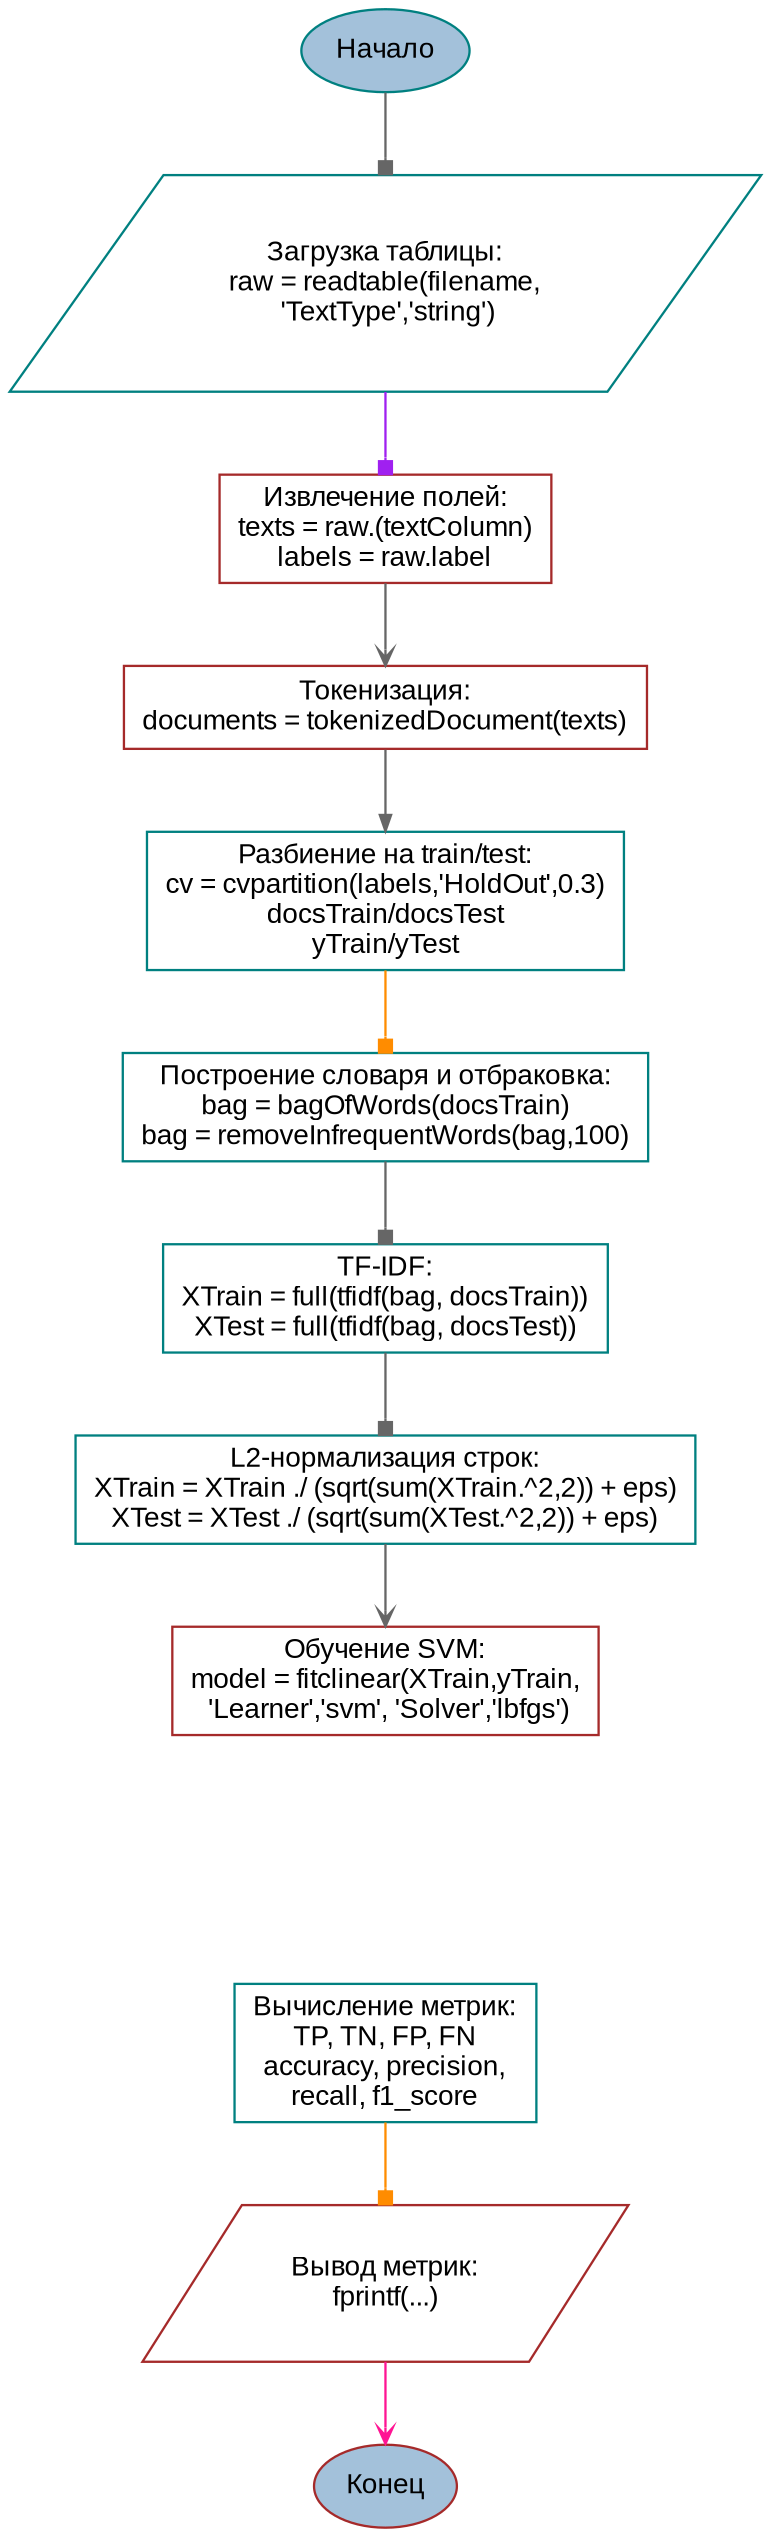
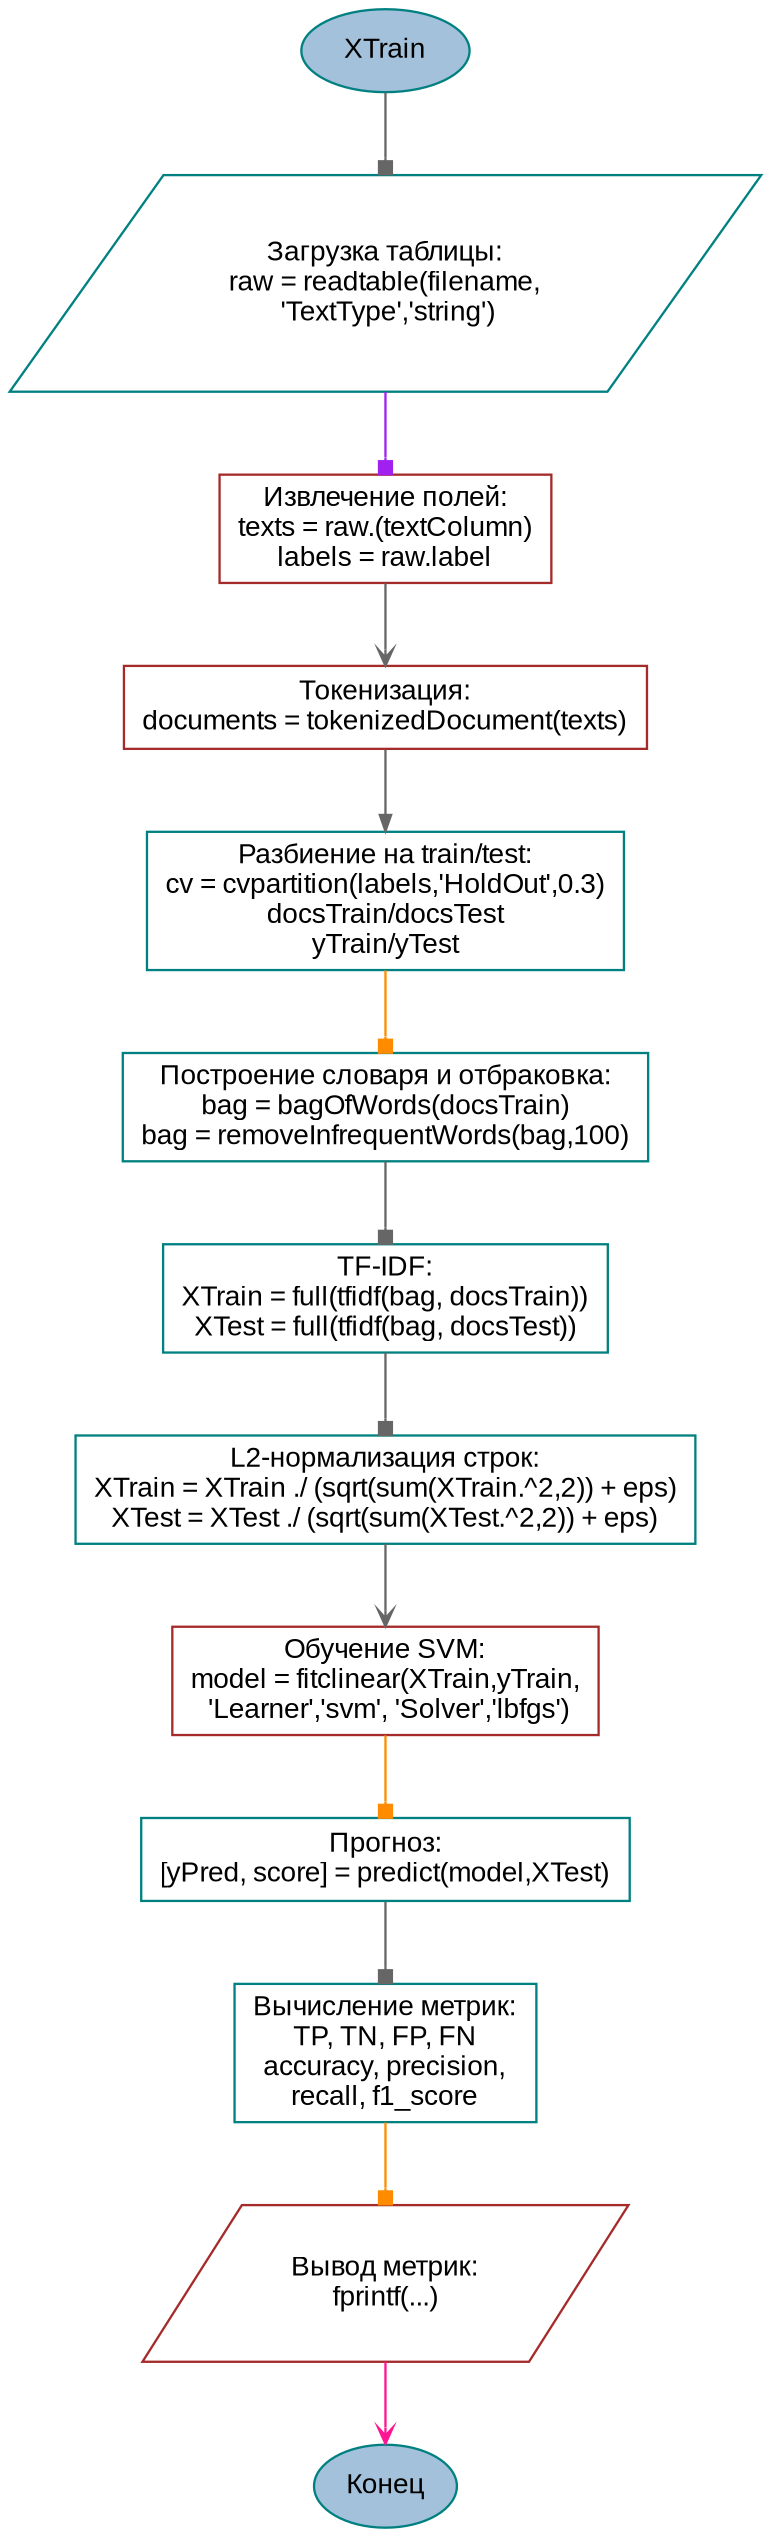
(385, 51) -> (385, 51)
none -> (385, 1859)
(385, 2486) -> (385, 2486)
